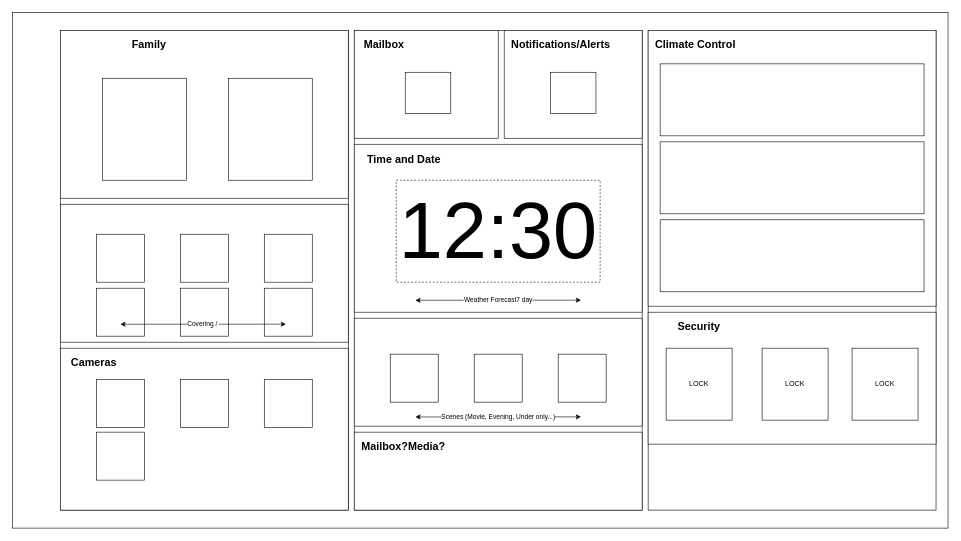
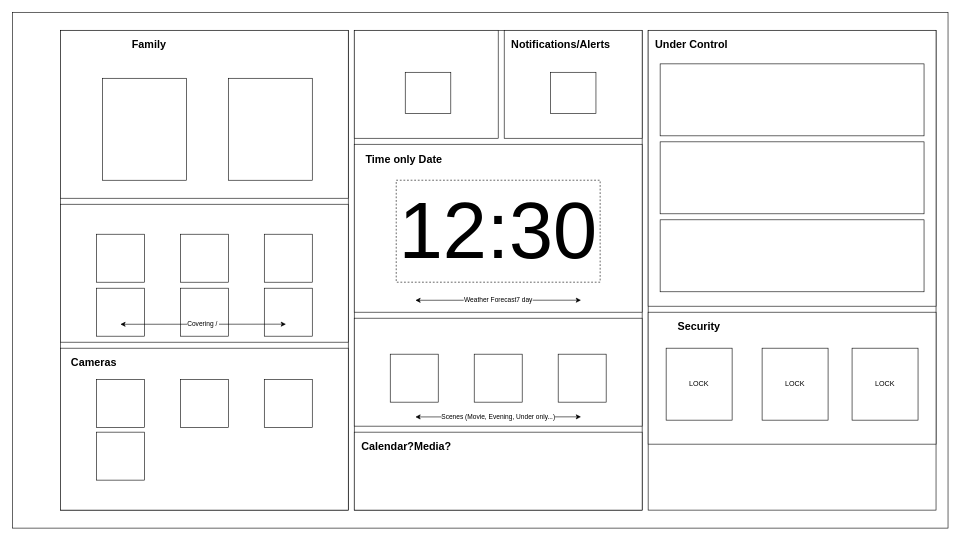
(384, 45) -> none
(682, 45) -> (680, 45)
(404, 159) -> (404, 159)
(387, 447) -> (390, 447)
